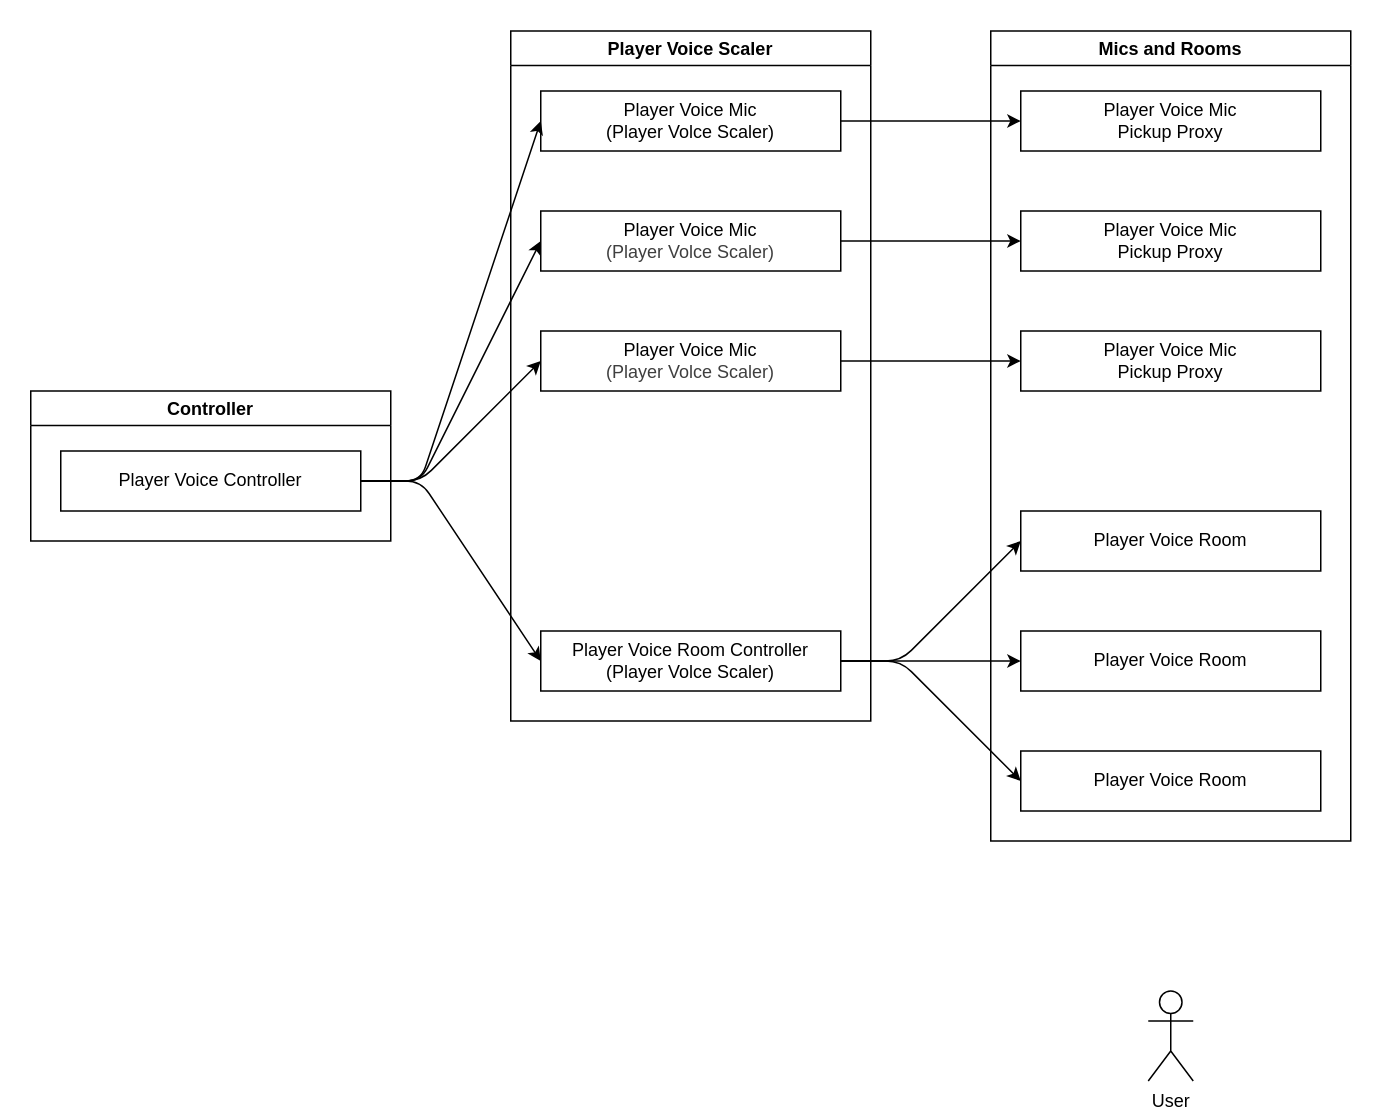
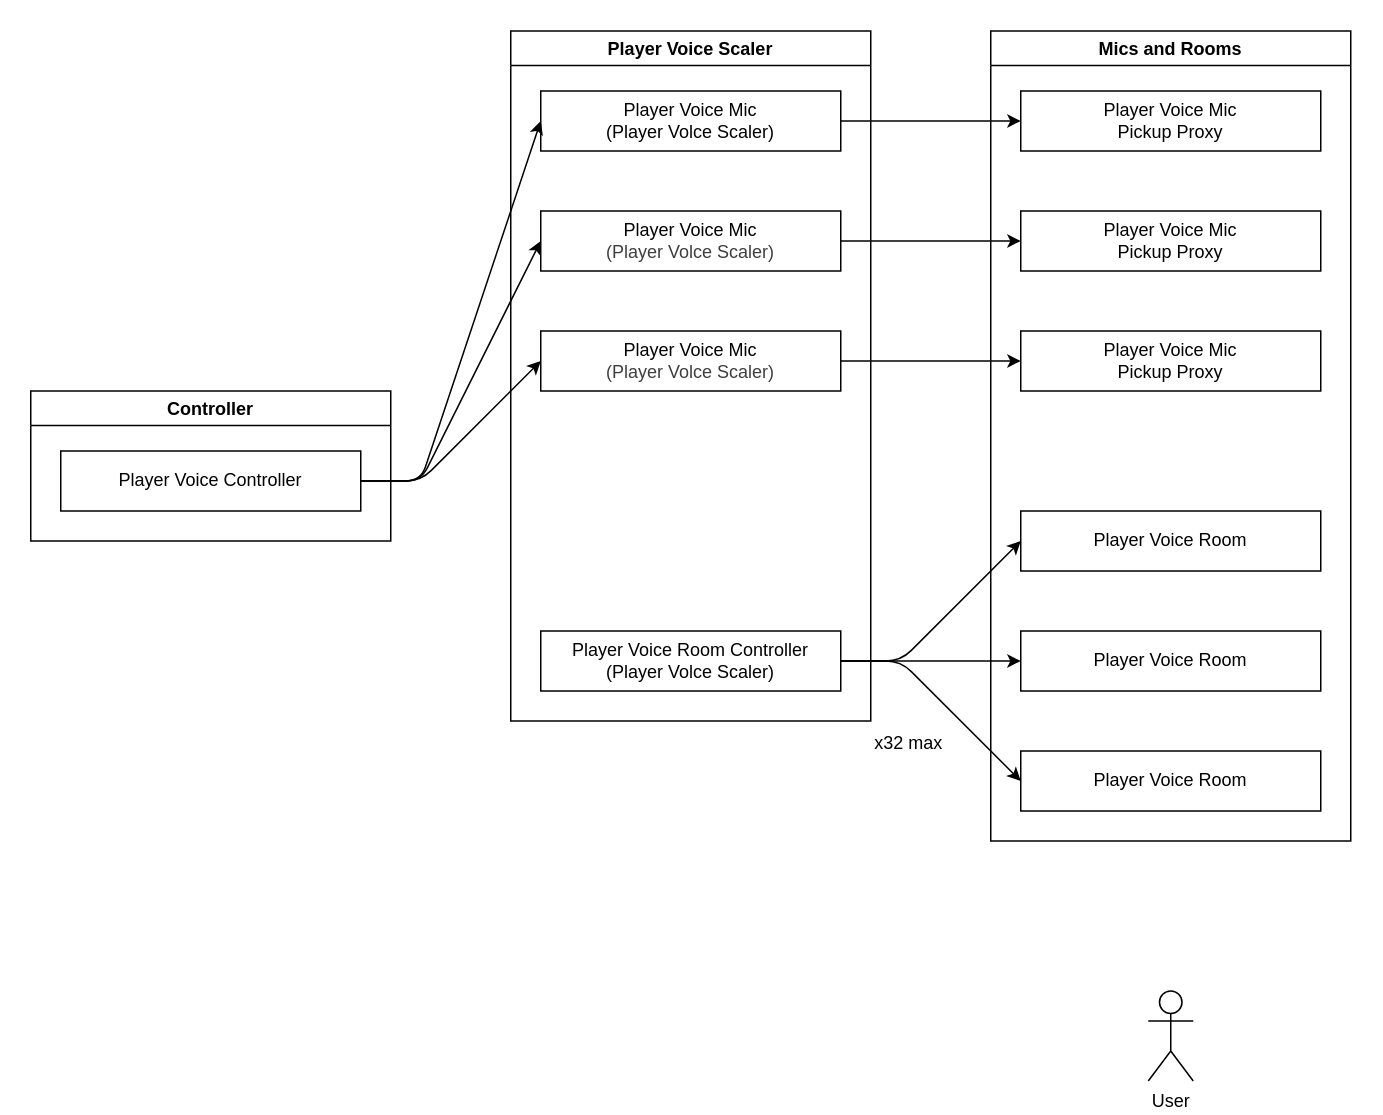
(464, 546) -> none
none -> (908, 743)
